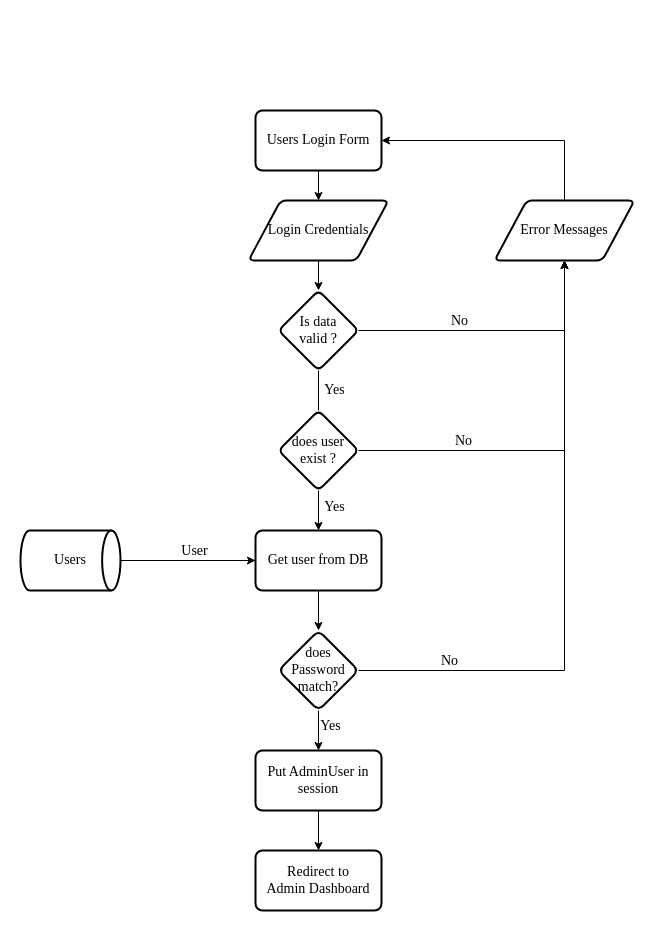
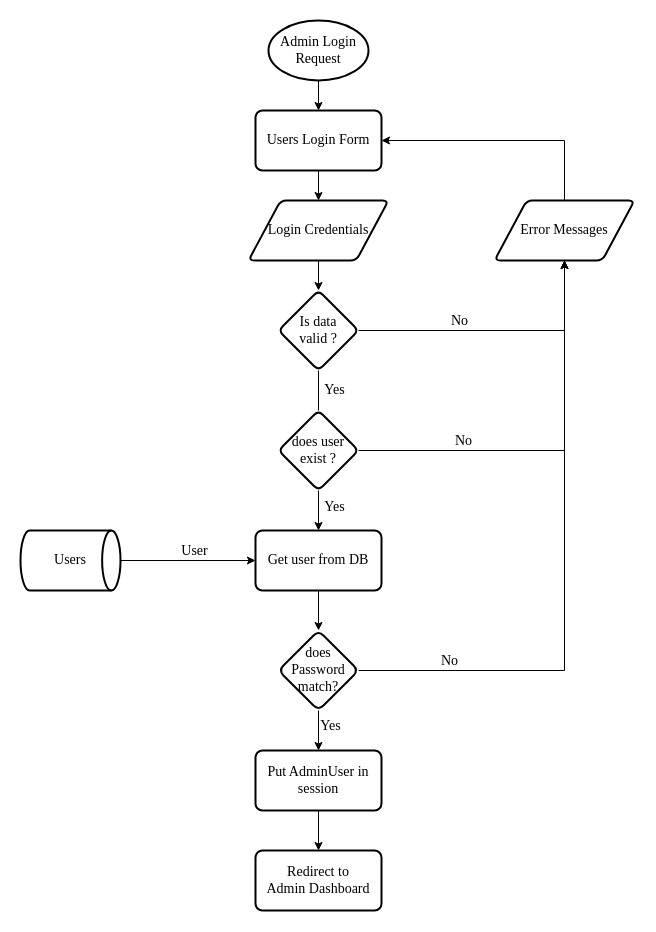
none -> (319, 51)
none -> (319, 100)
